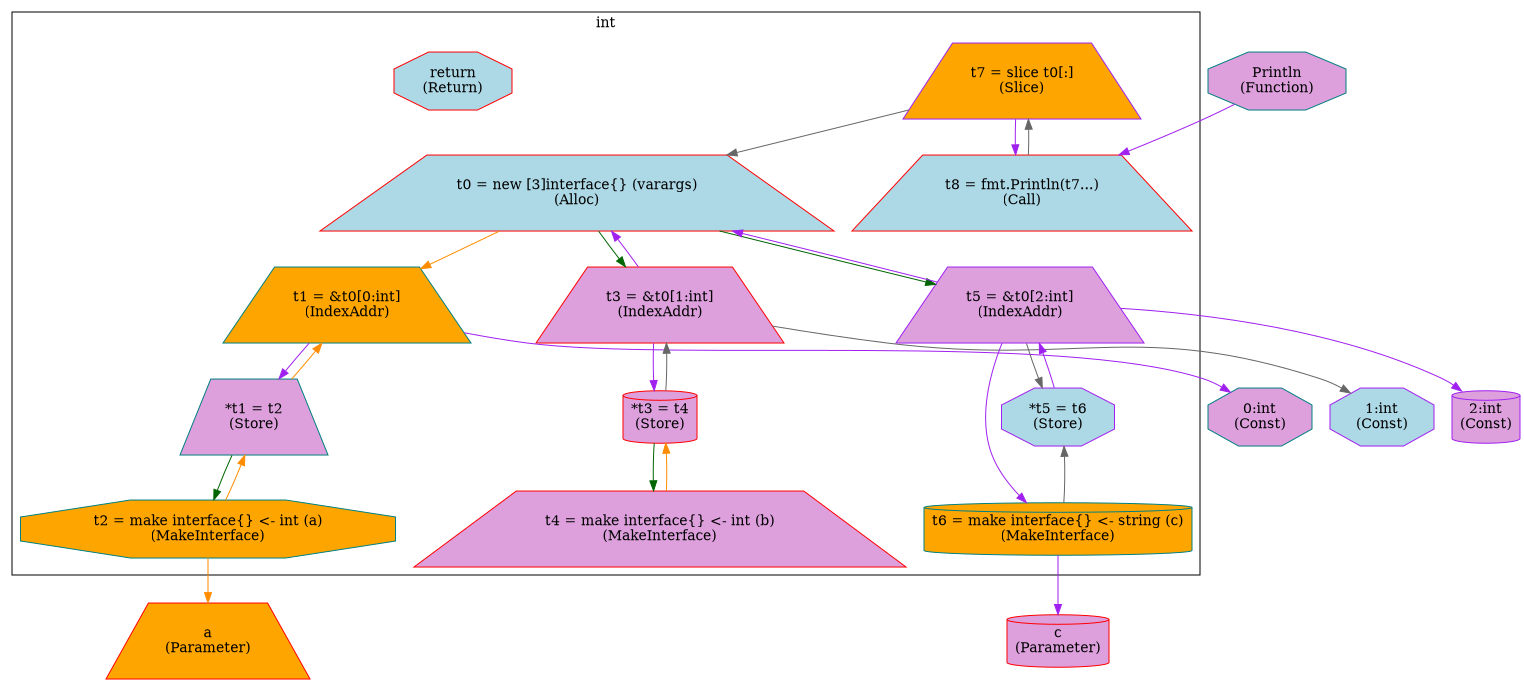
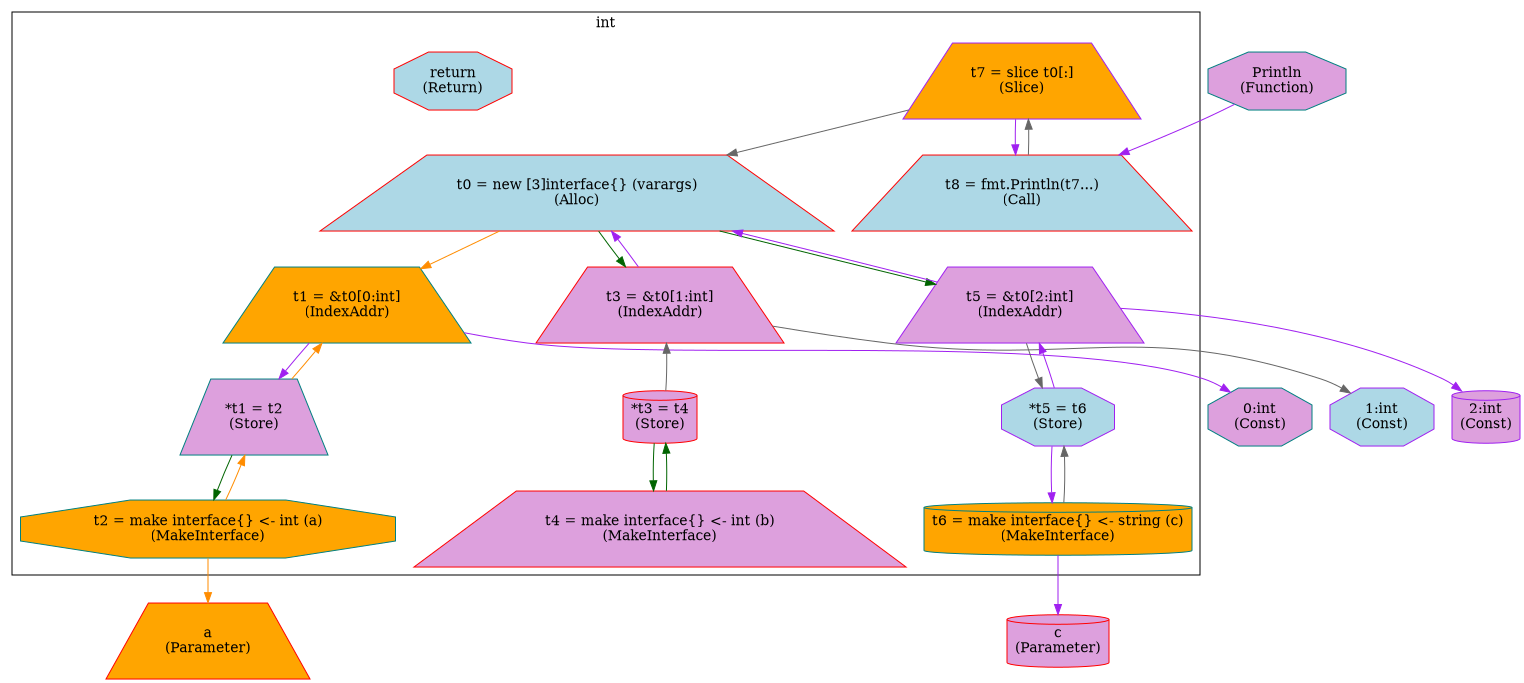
(653, 362) -> none
(986, 423) -> (1051, 469)
(667, 472) -> (667, 472)
